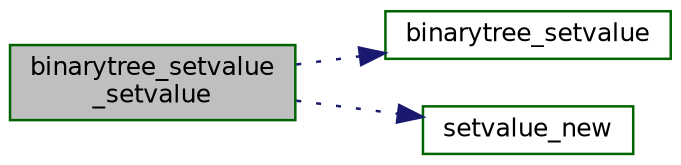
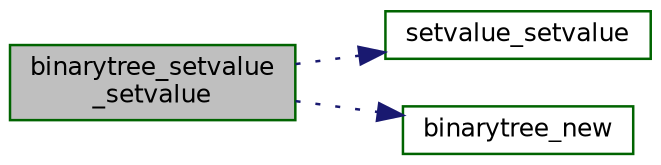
(528, 35) -> (518, 35)
(528, 130) -> (518, 130)
